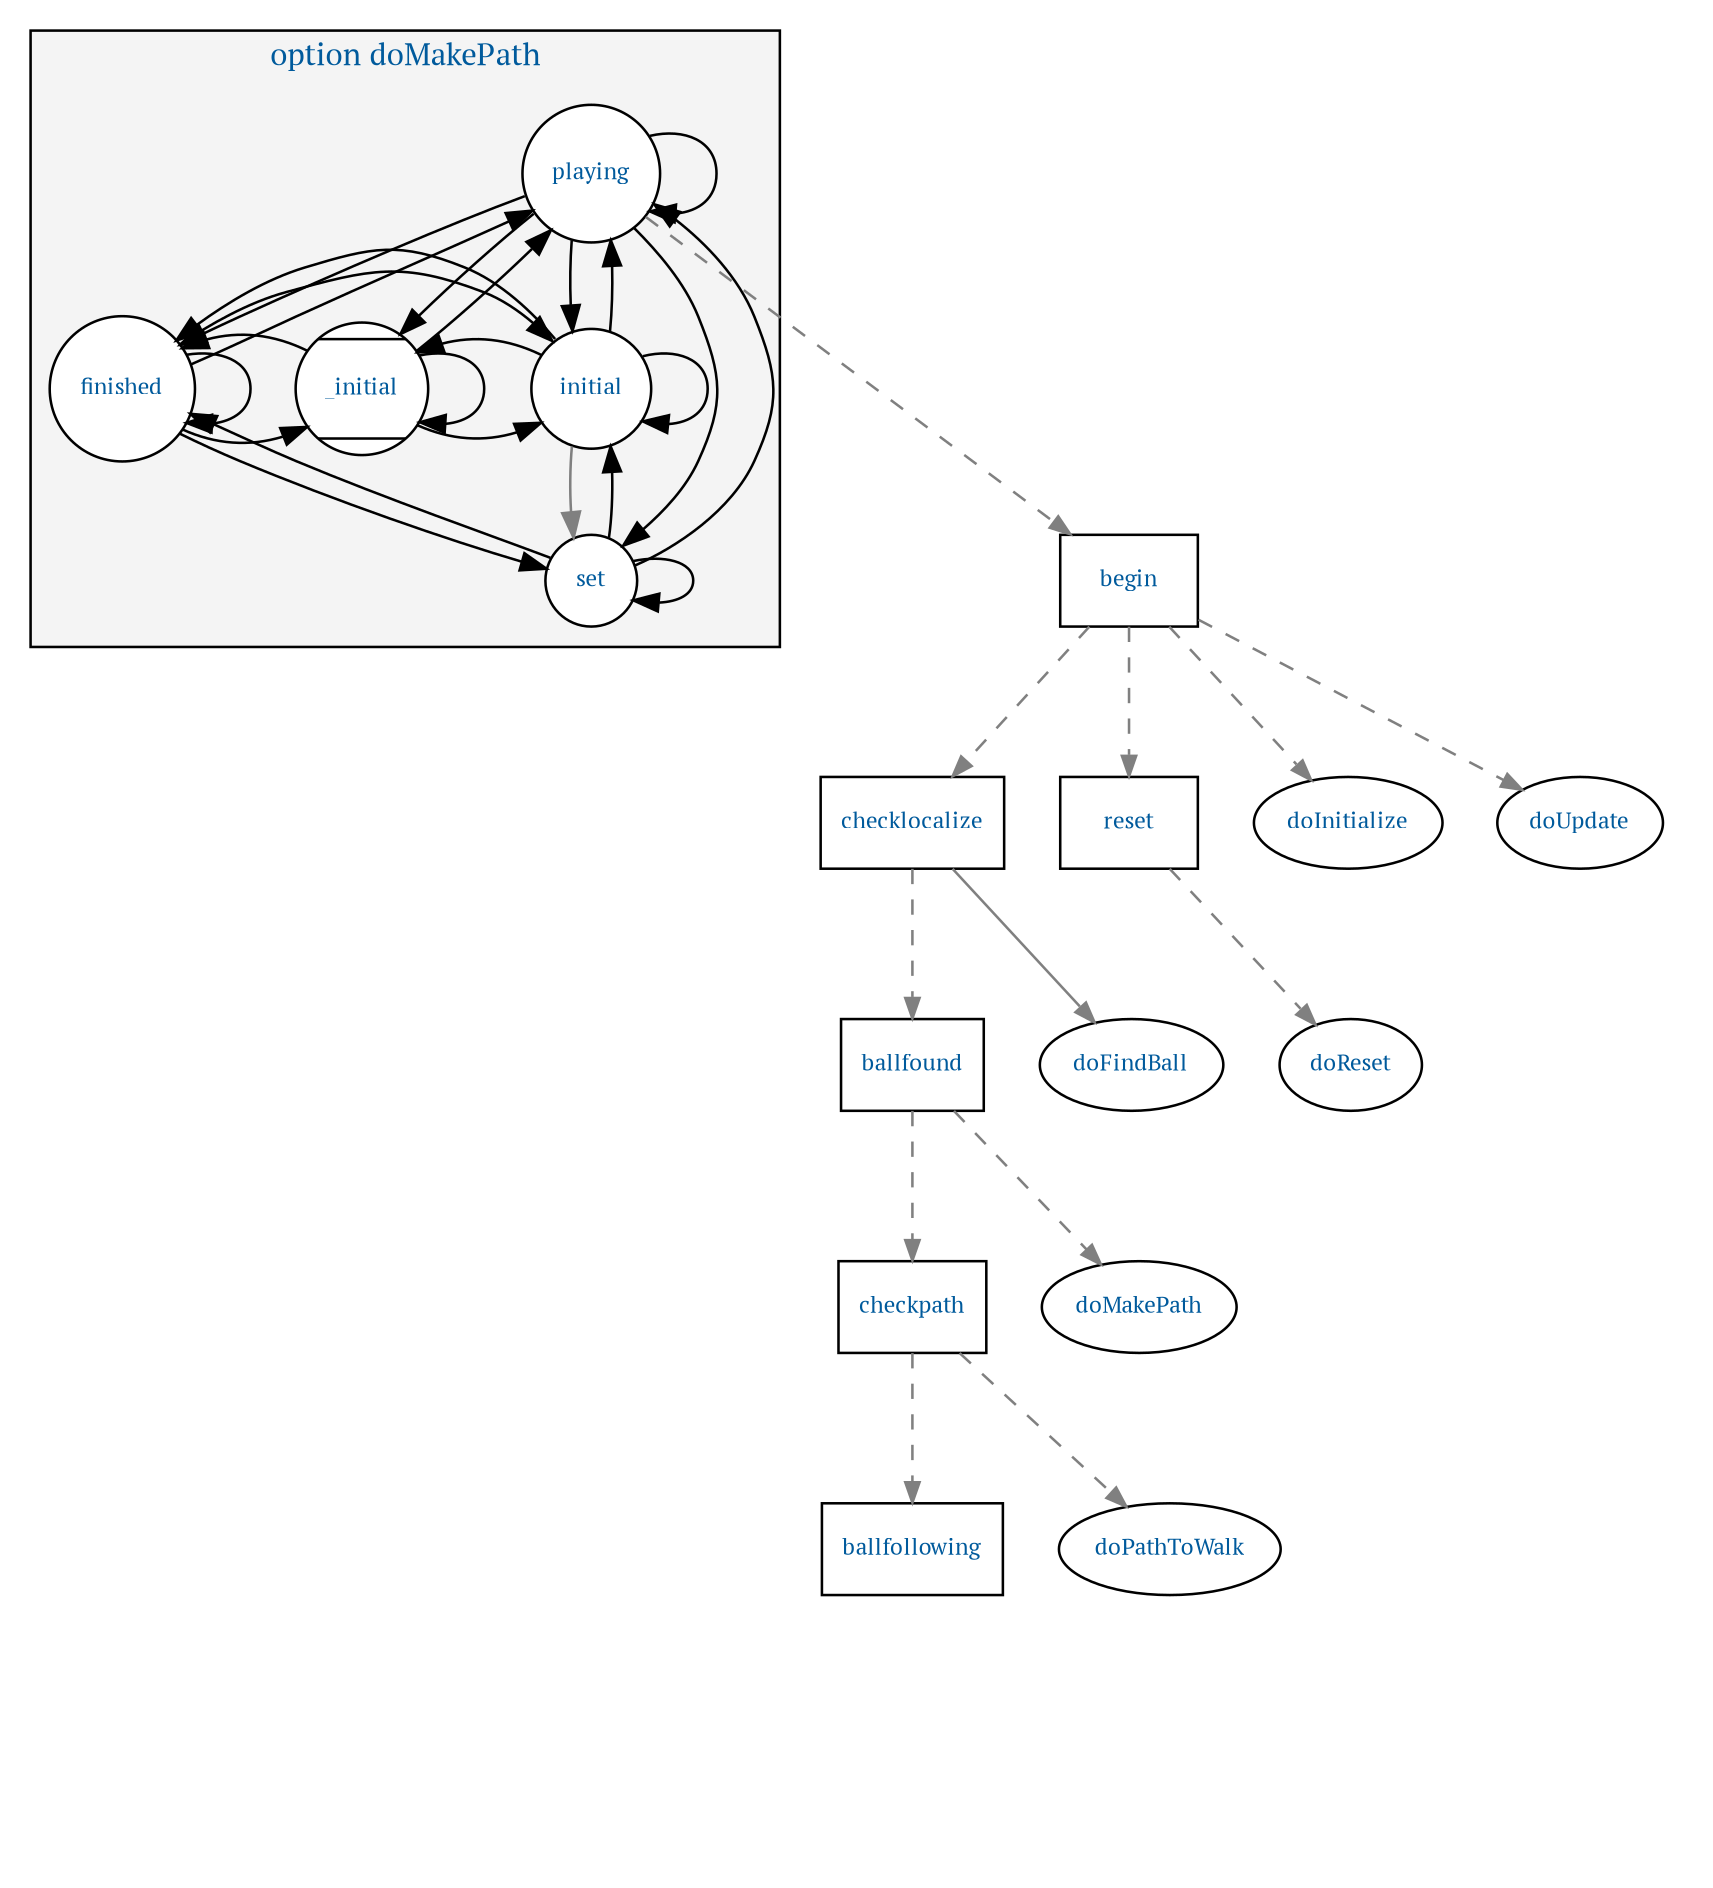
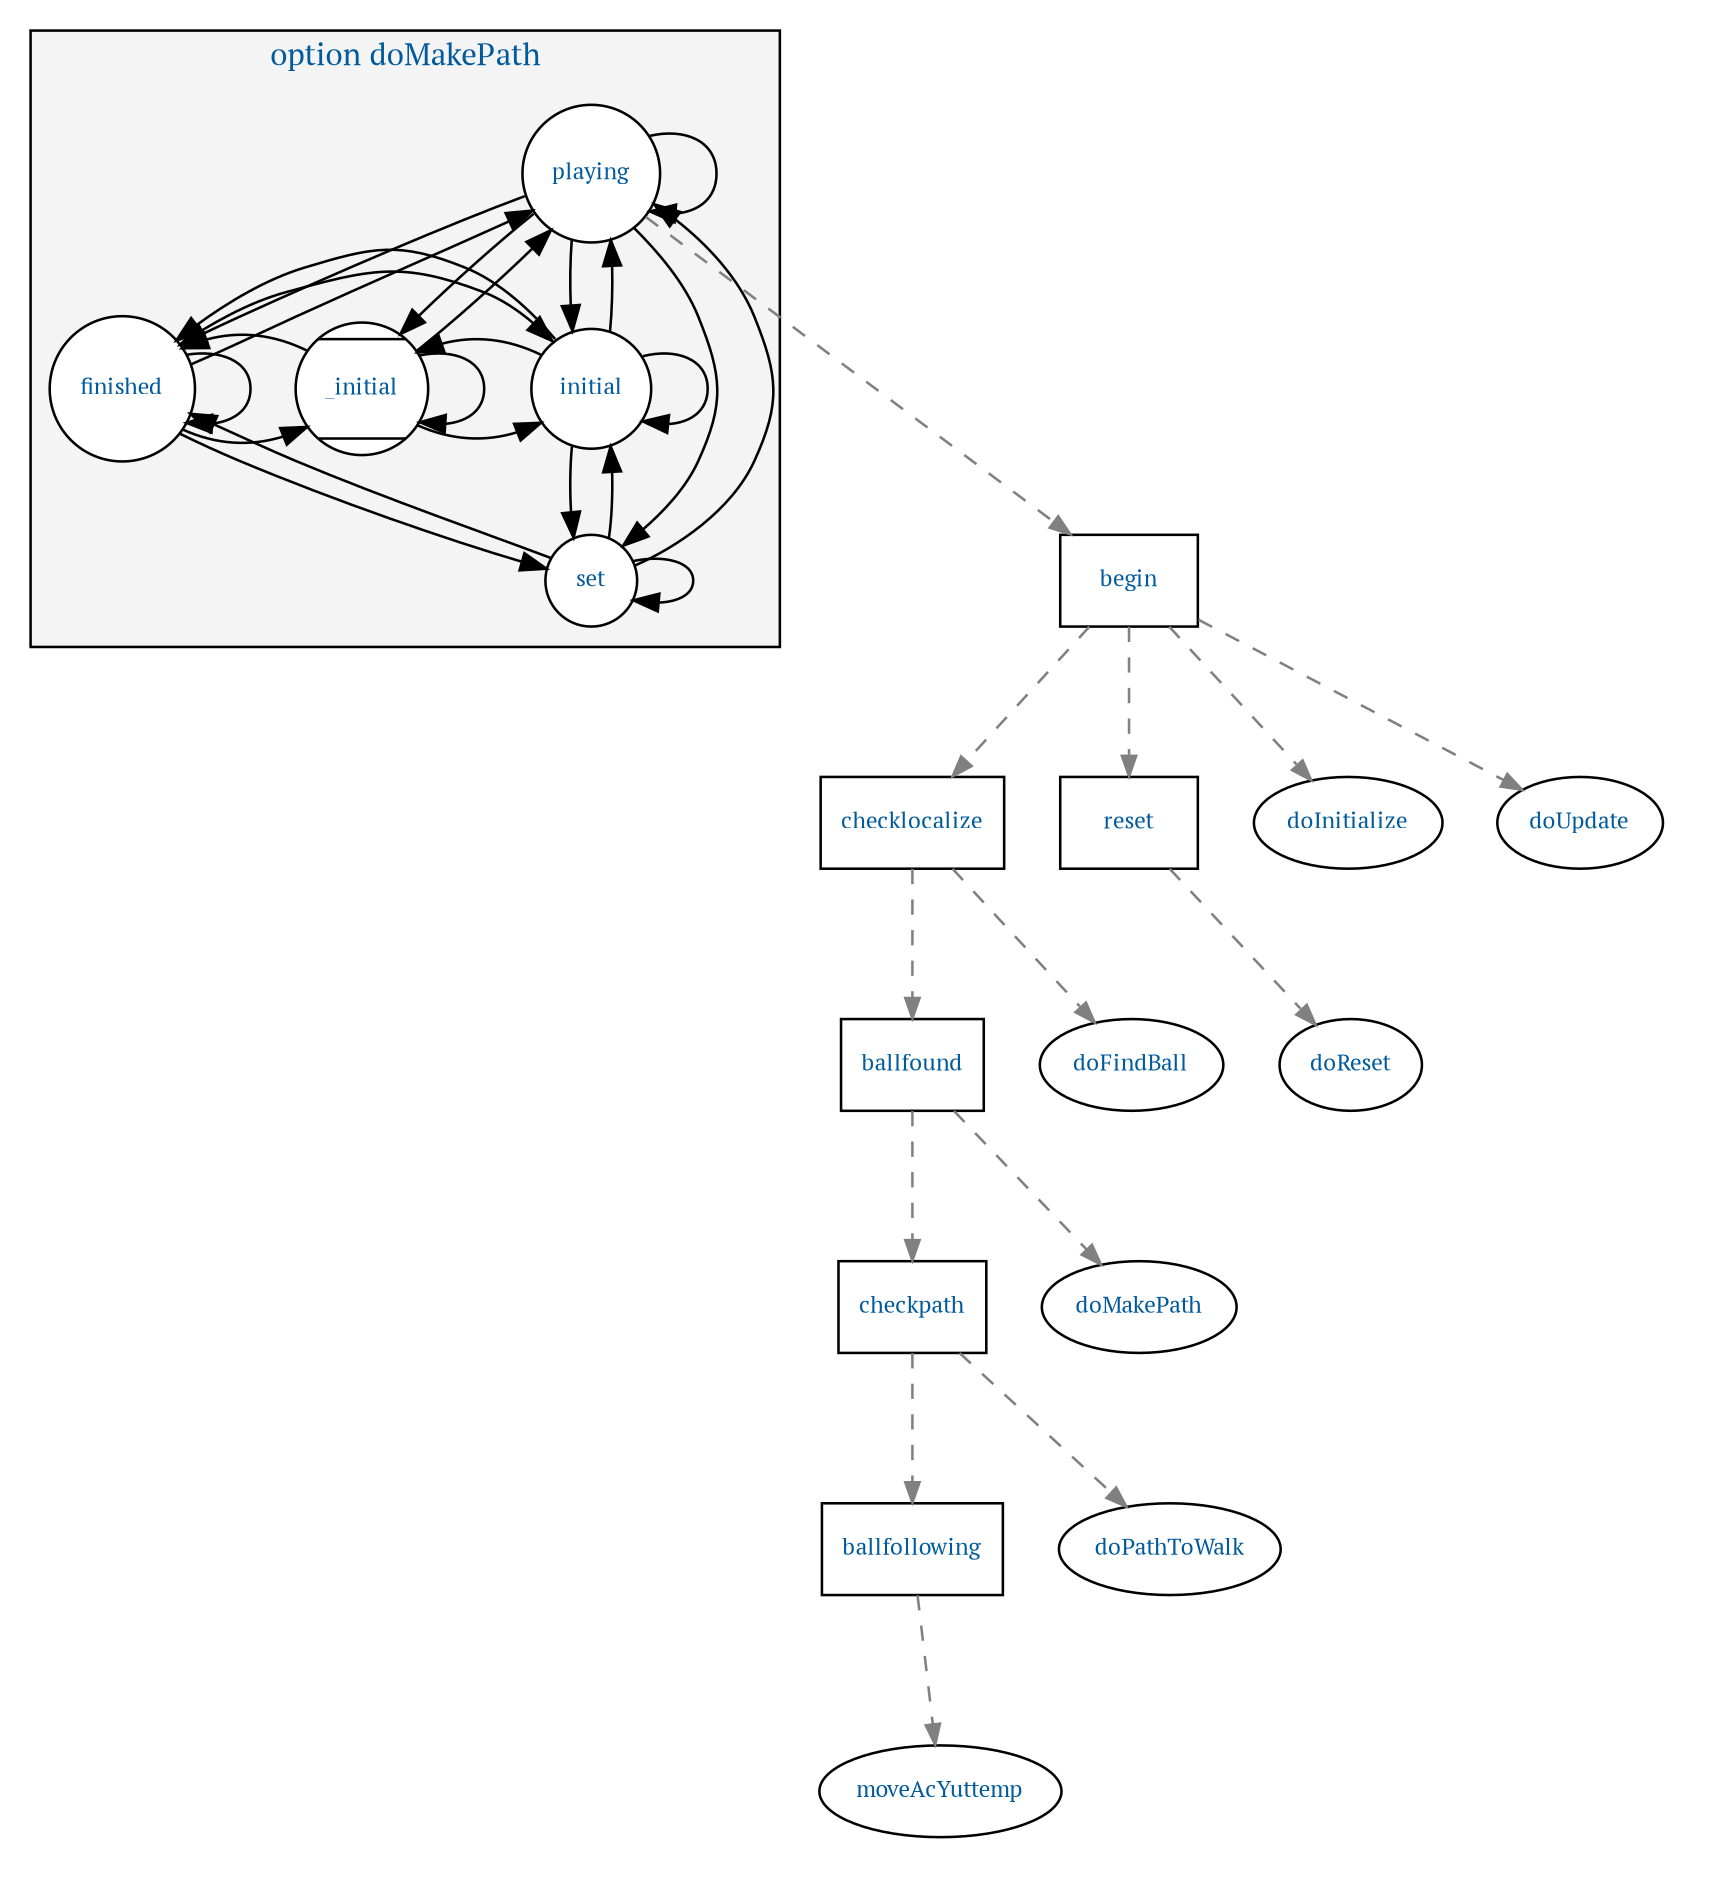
(570, 479) -> (570, 479)
(1016, 938) -> (1016, 938)
none -> (940, 1791)
